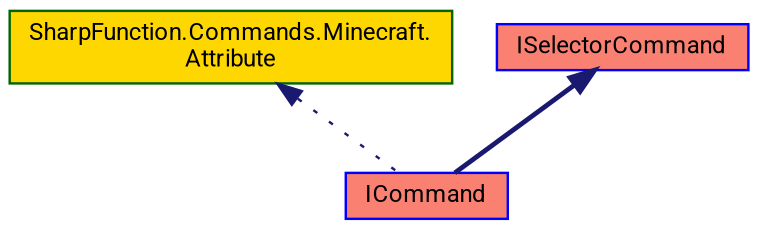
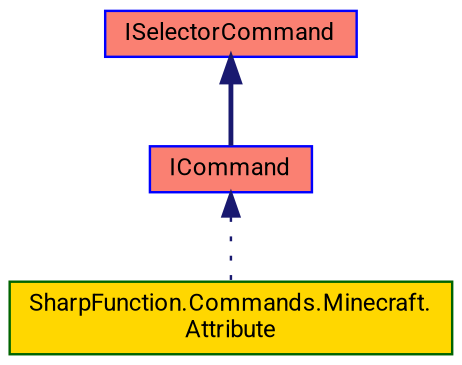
(348, 136) -> (231, 249)
